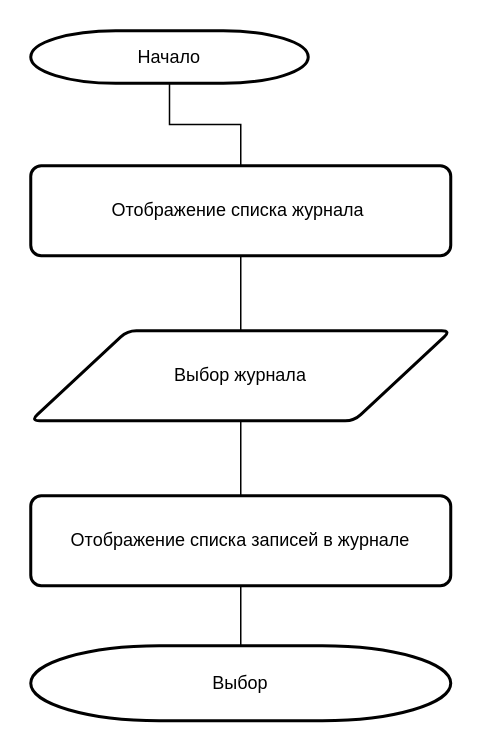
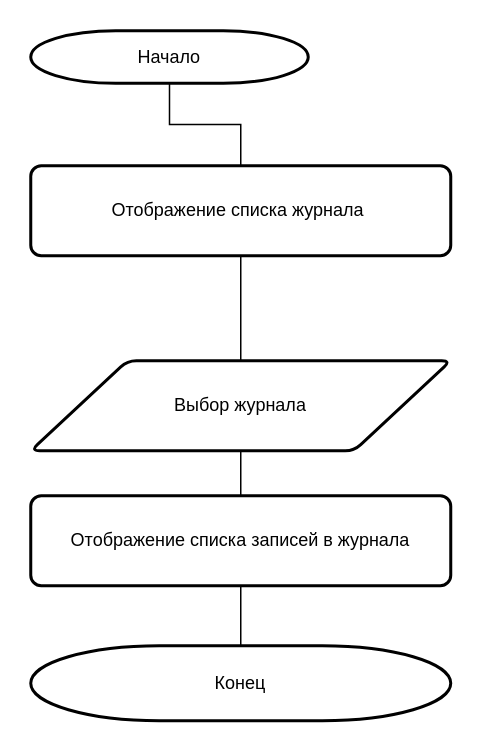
(241, 376) -> (241, 406)
(241, 541) -> (241, 541)
(241, 683) -> (241, 683)
